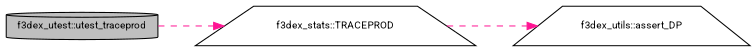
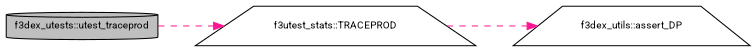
(82, 26) -> (82, 26)
(336, 26) -> (336, 26)
